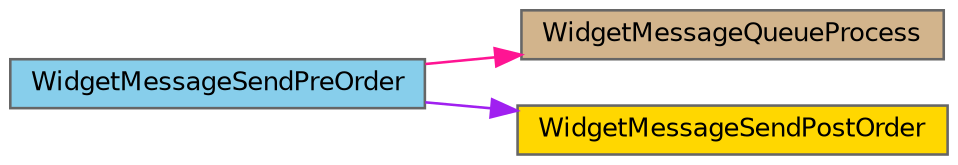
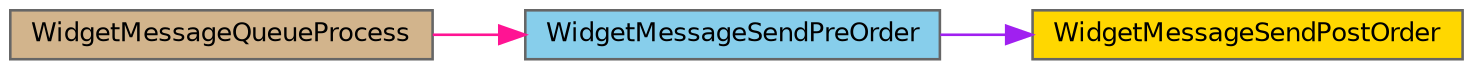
(460, 61) -> (466, 35)
